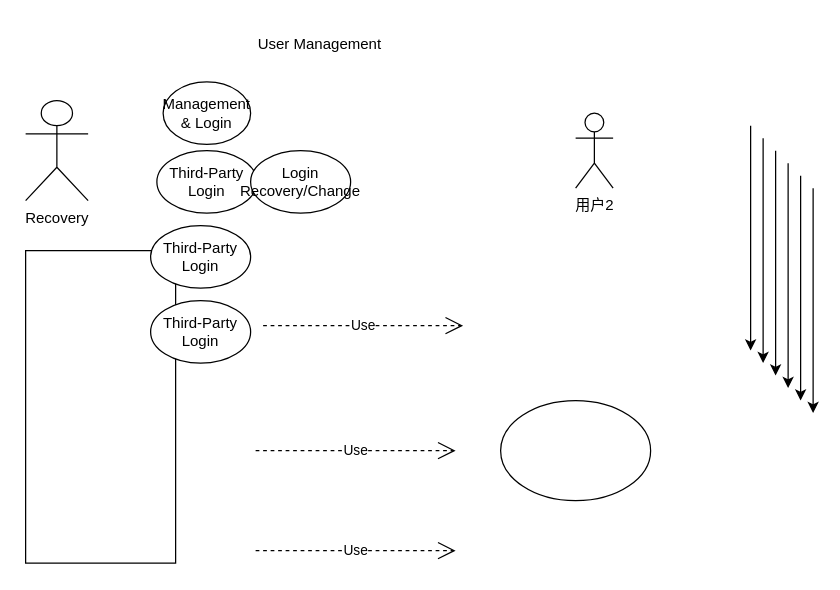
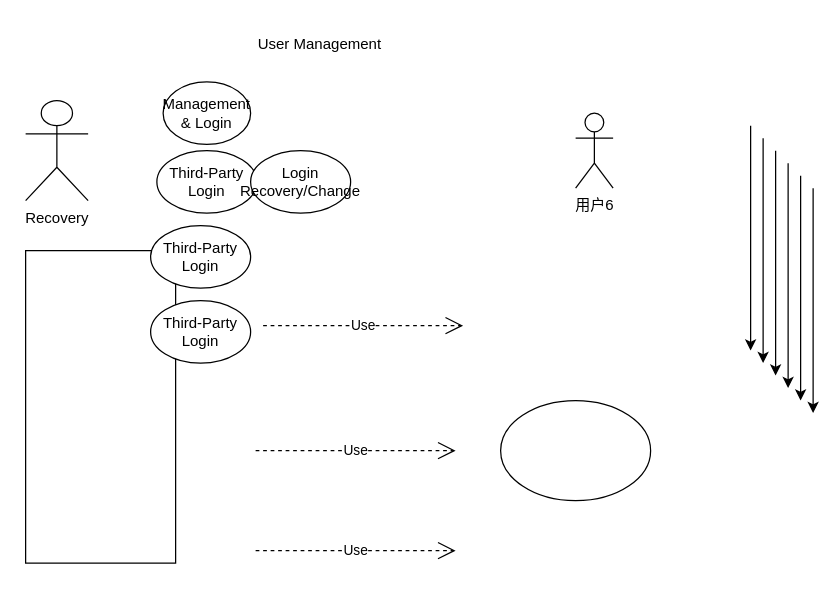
(595, 206) -> (595, 206)
